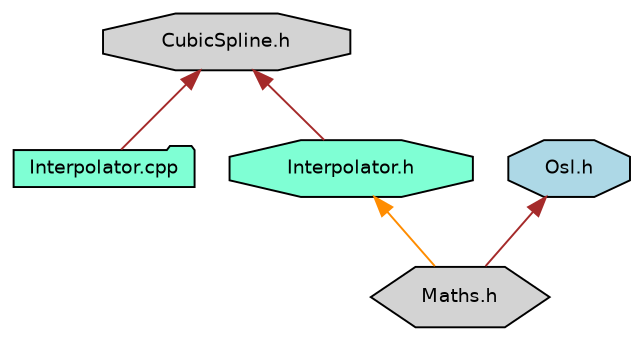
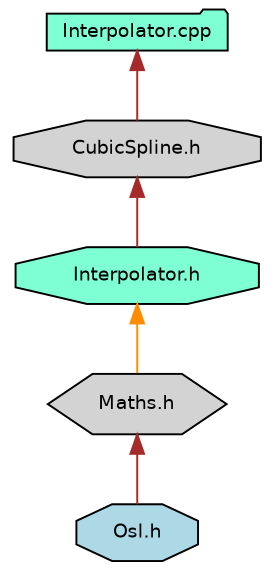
(154, 117) -> (137, 95)
(509, 239) -> (137, 479)
